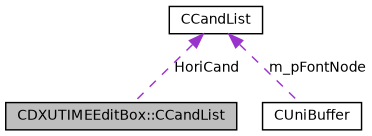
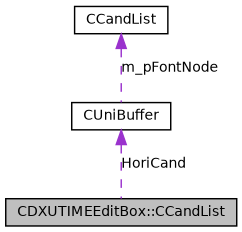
(163, 73) -> (121, 172)
